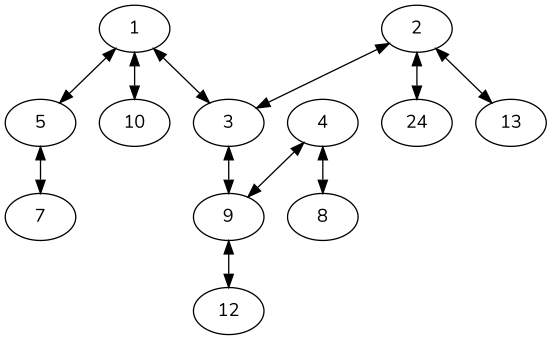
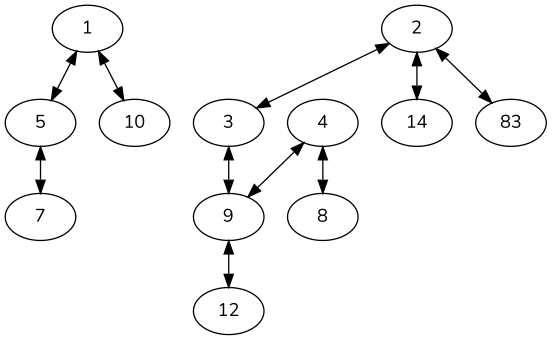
(182, 76) -> none
(417, 123) -> (417, 123)
(511, 123) -> (511, 123)
